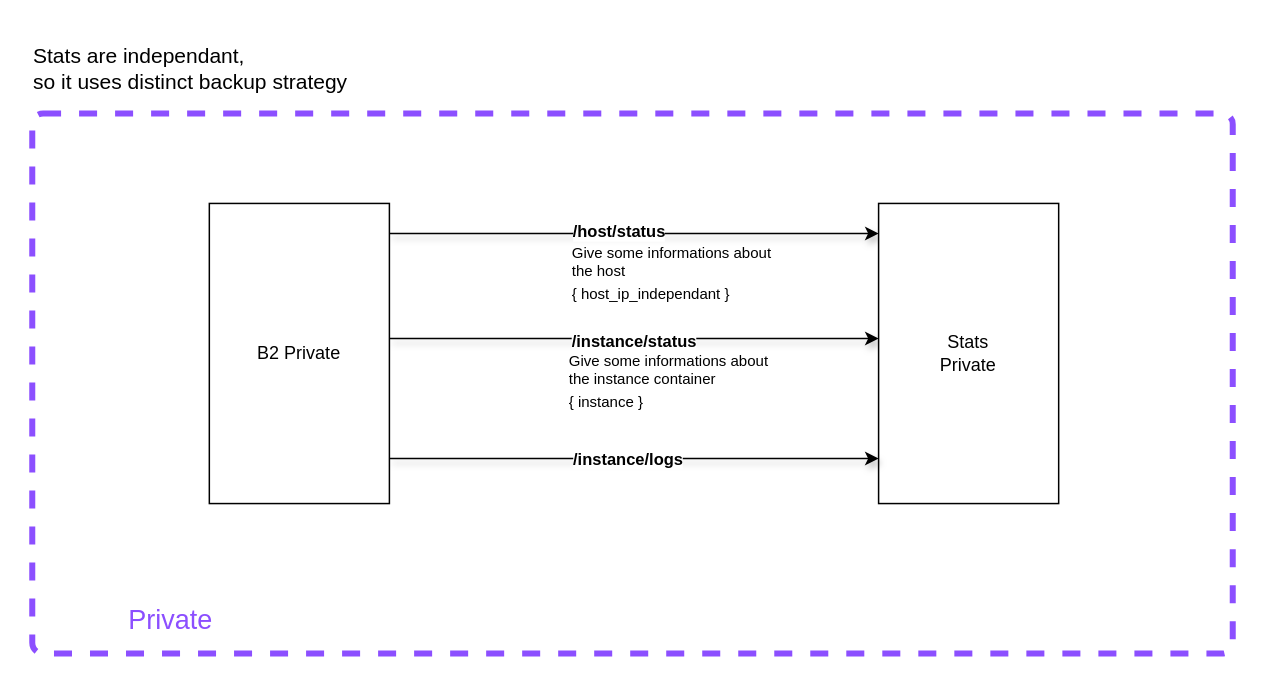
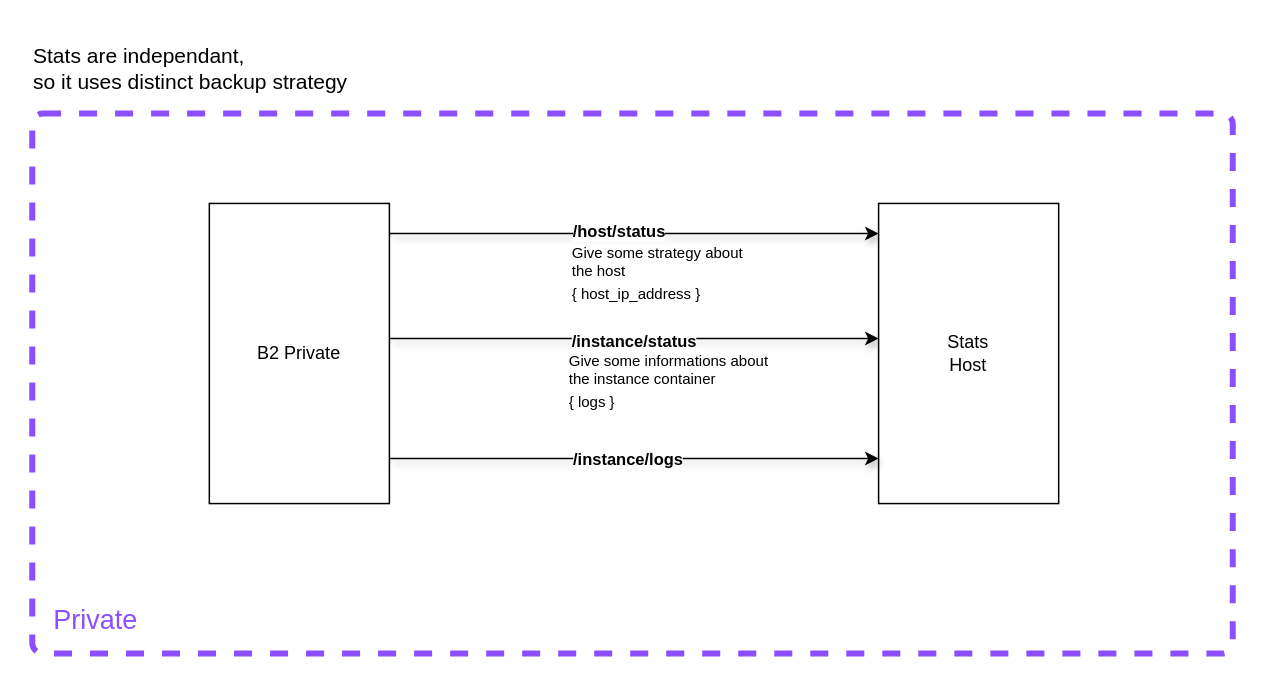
(678, 262) -> (665, 262)
(661, 293) -> (646, 293)
(968, 353) -> (968, 353)
(614, 401) -> (597, 401)
(170, 620) -> (95, 620)
